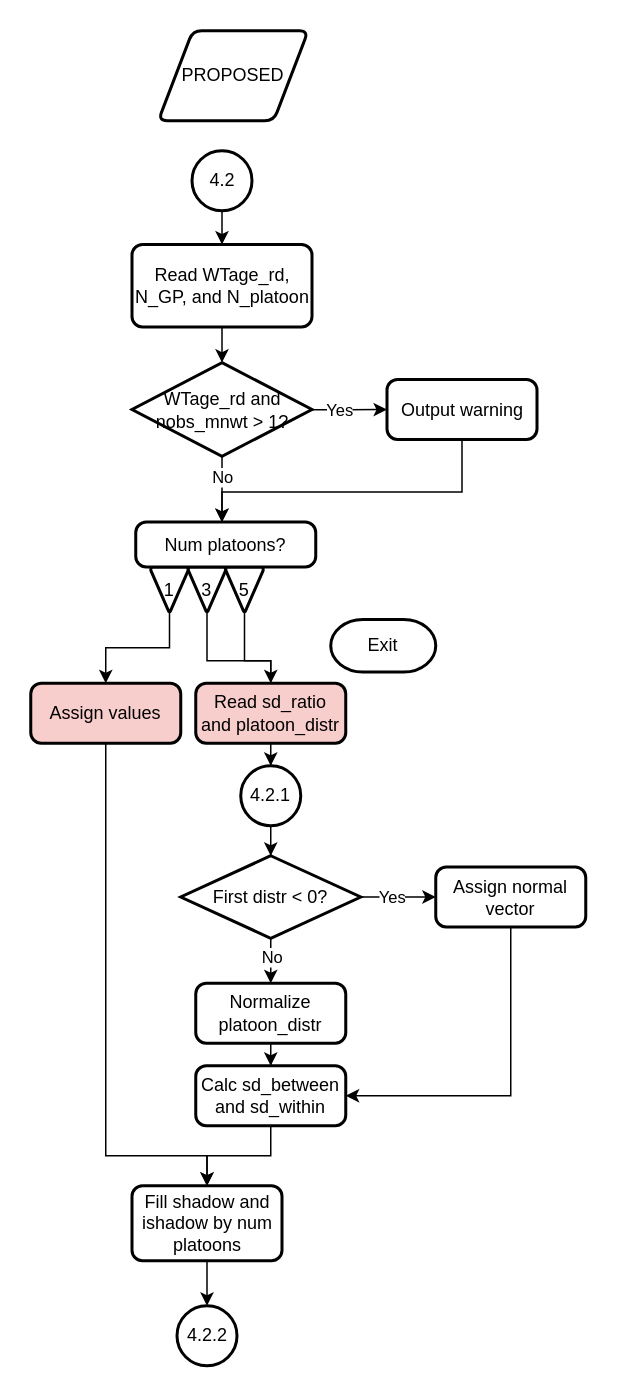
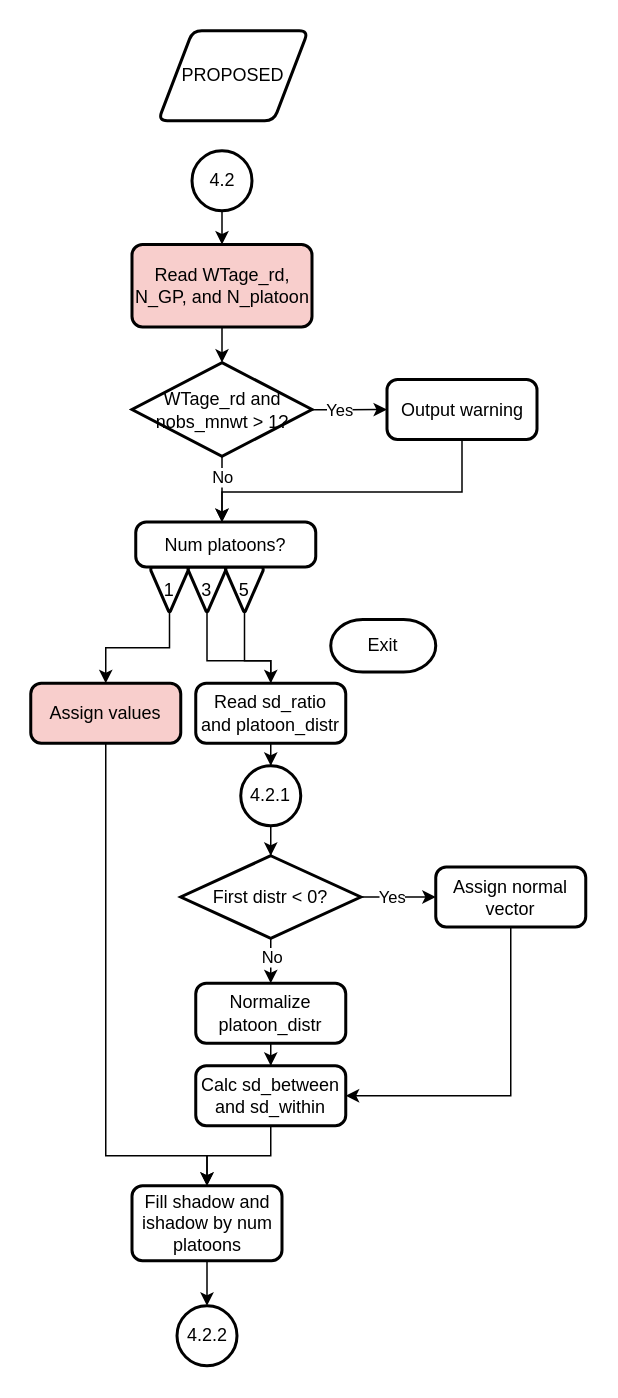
(222, 286) -> (222, 286)
(271, 713) -> (271, 713)
